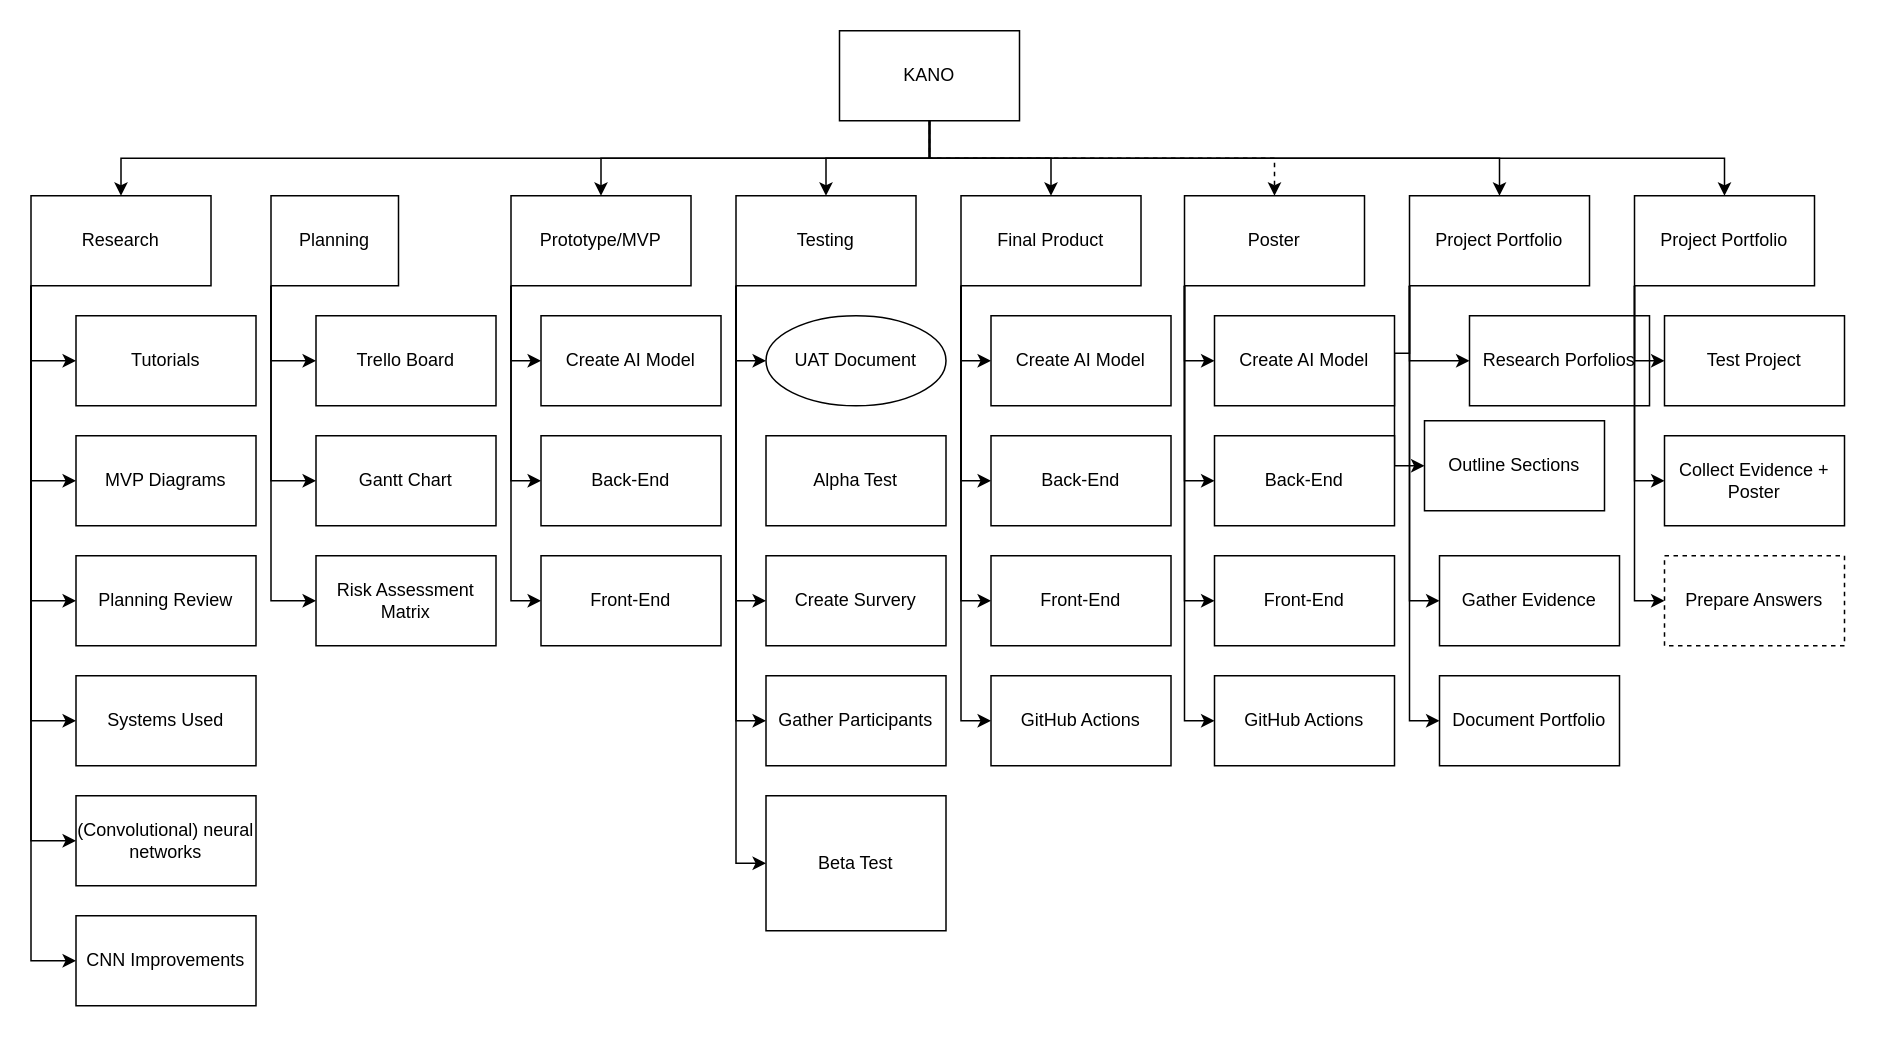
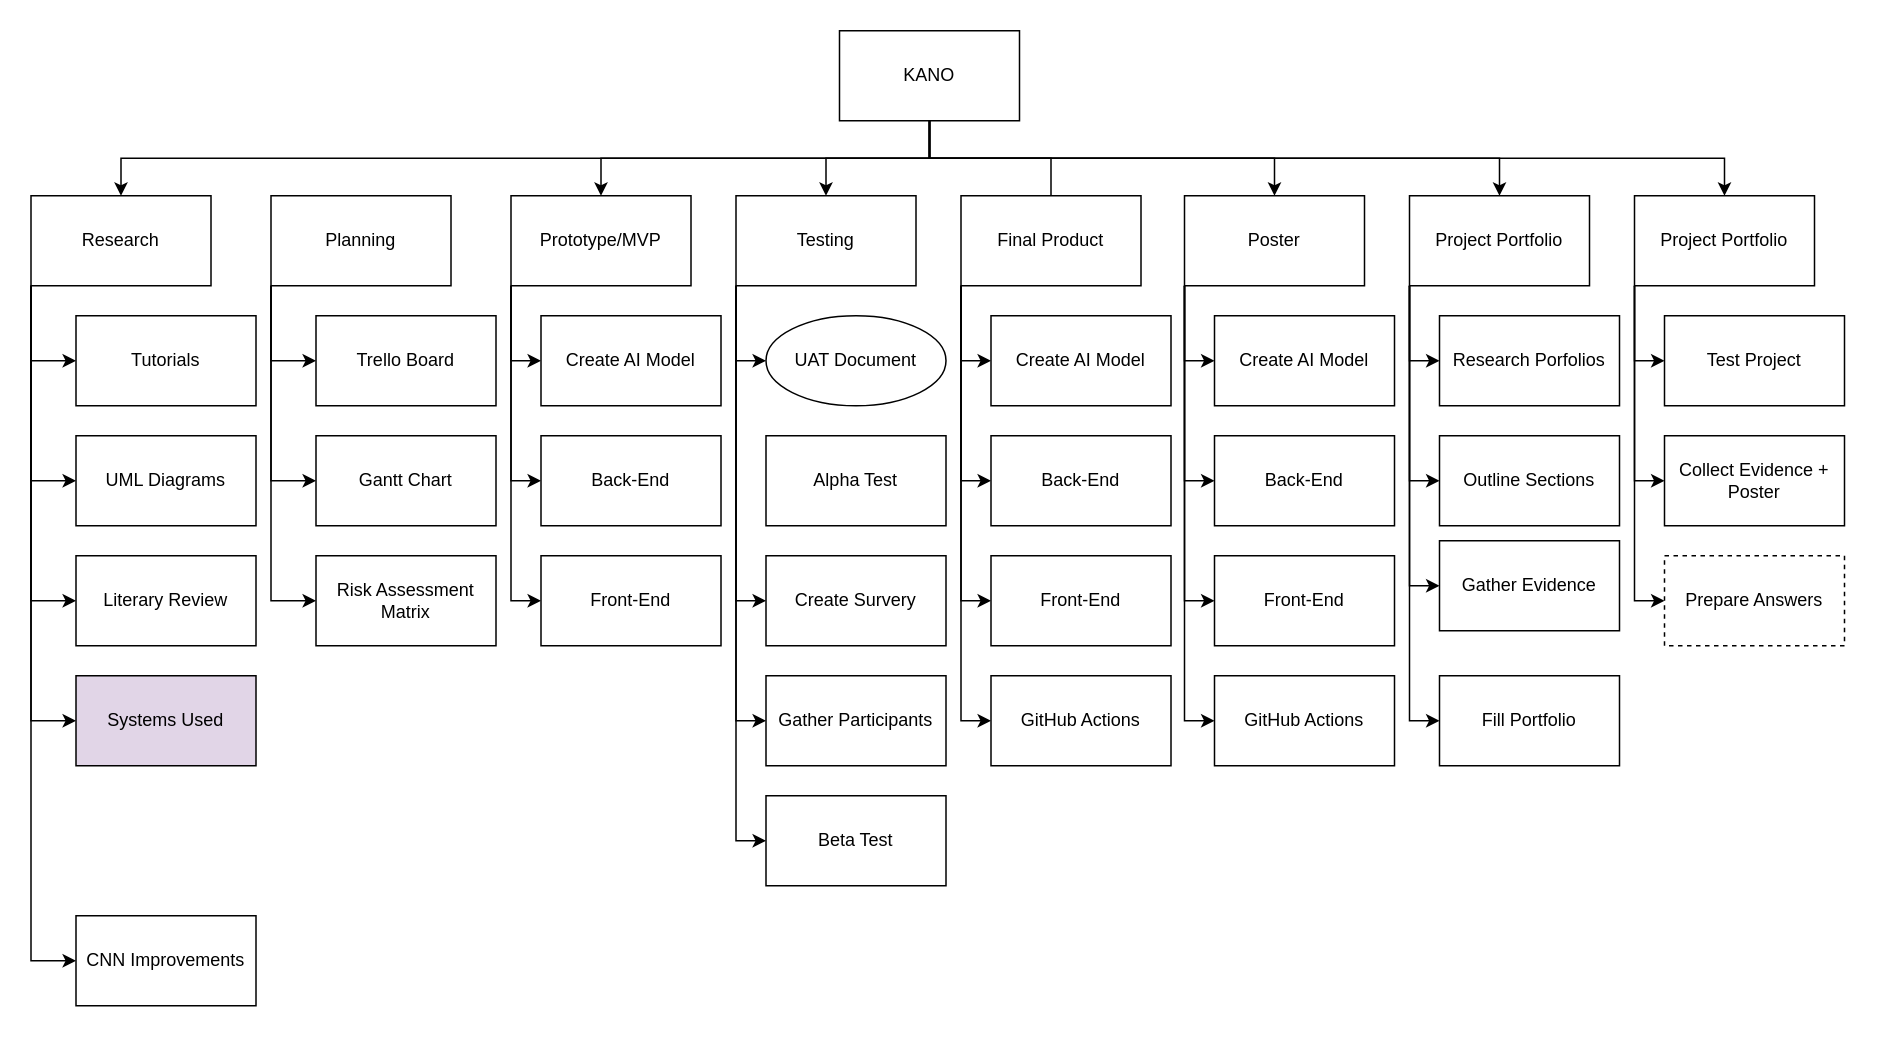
(1274, 172) -> (1274, 172)
(1051, 184) -> (1051, 188)
(335, 241) -> (361, 241)
(1559, 361) -> (1529, 361)
(1514, 466) -> (1529, 481)
(166, 481) -> (166, 481)
(166, 601) -> (166, 601)
(1529, 601) -> (1529, 586)
(166, 721) -> (166, 721)
(1529, 721) -> (1529, 721)
(49, 841) -> none
(166, 841) -> none
(856, 863) -> (856, 841)
